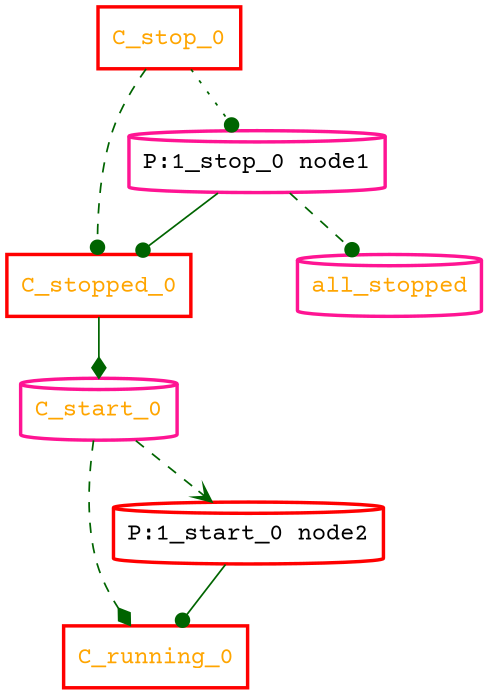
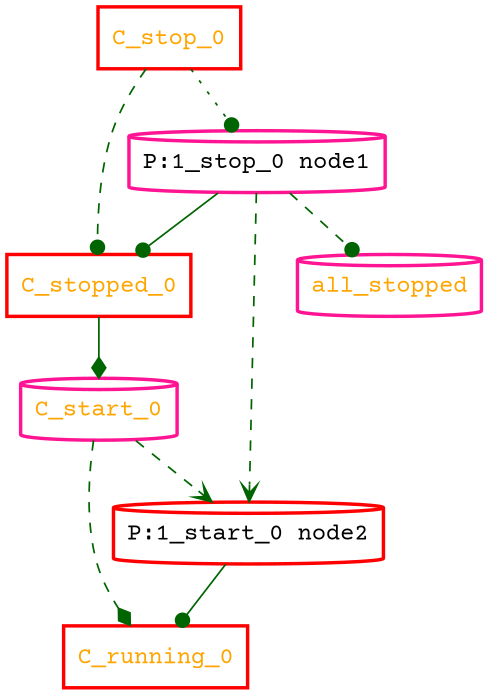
none -> (253, 339)
